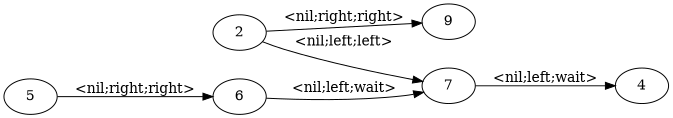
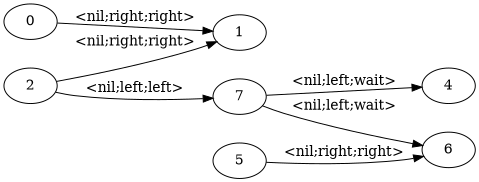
none -> (31, 22)
(449, 22) -> (240, 33)
(340, 99) -> (337, 128)
